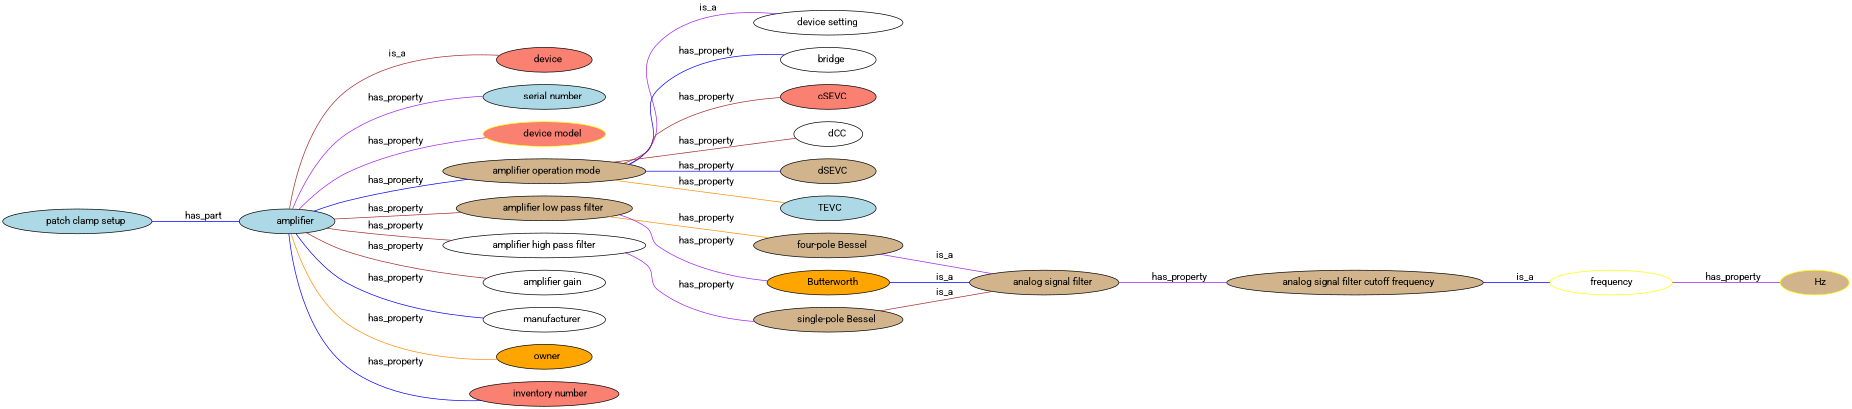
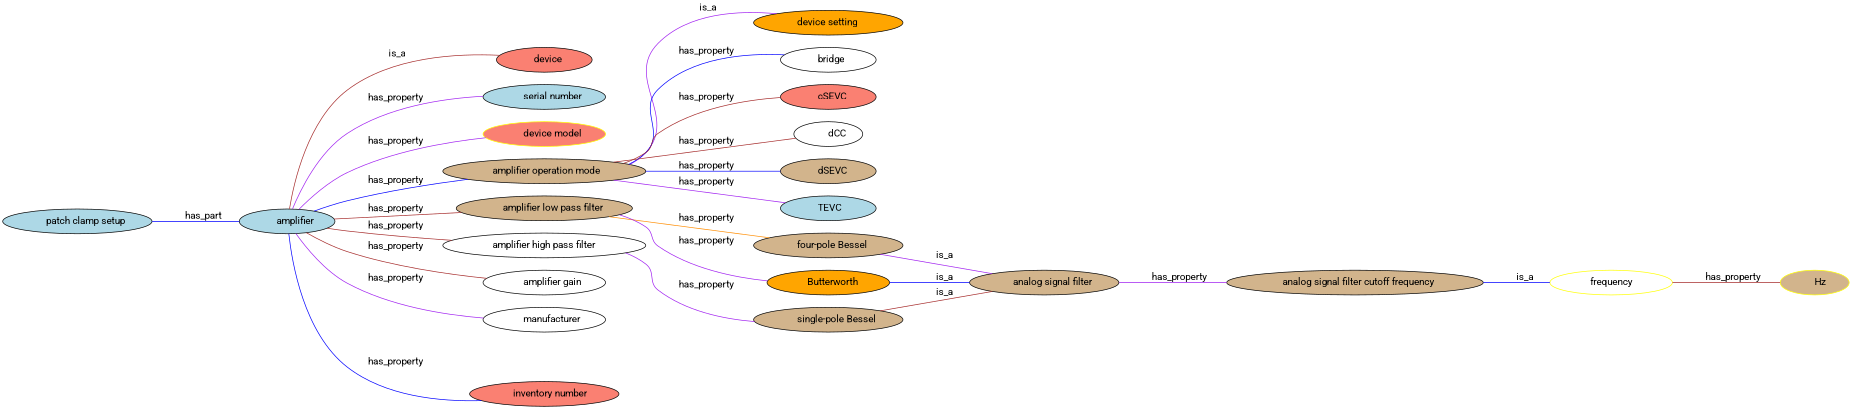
(828, 23) -> (828, 23)
(700, 191) -> (700, 191)
(1726, 283) -> (1726, 283)
(379, 297) -> (379, 297)
(544, 357) -> none
